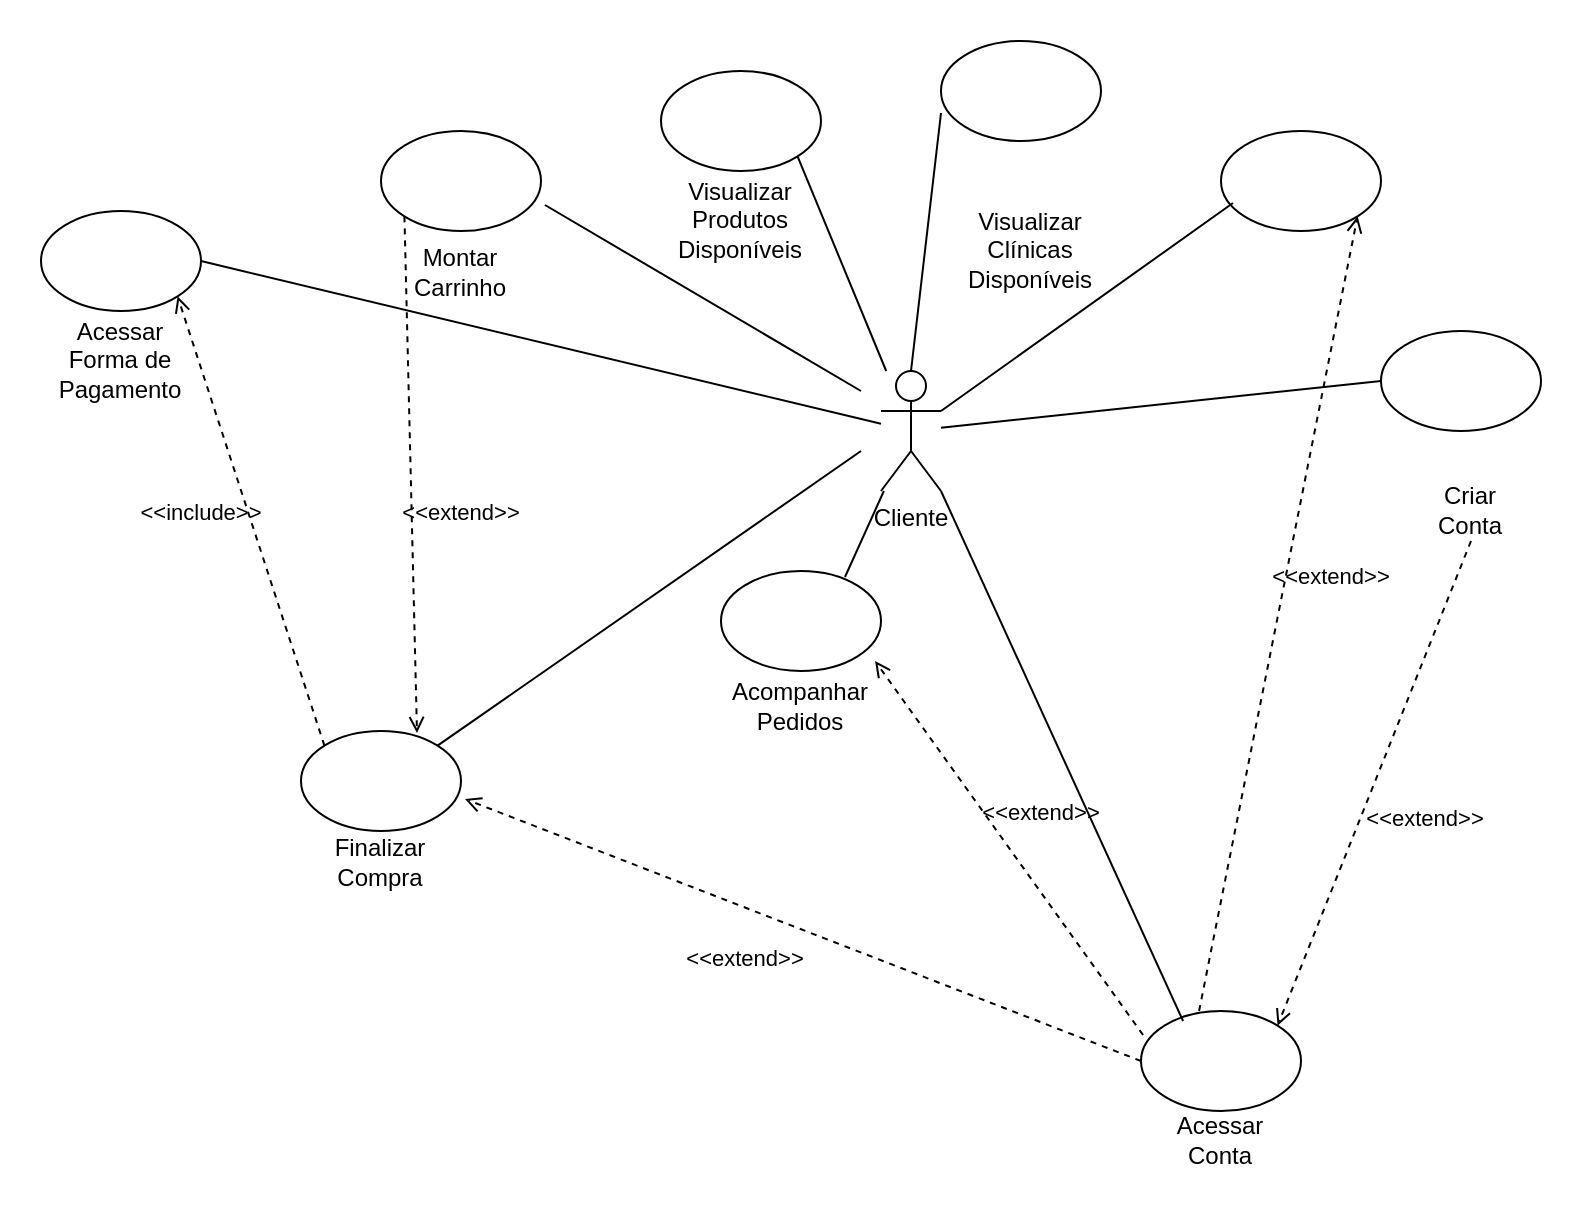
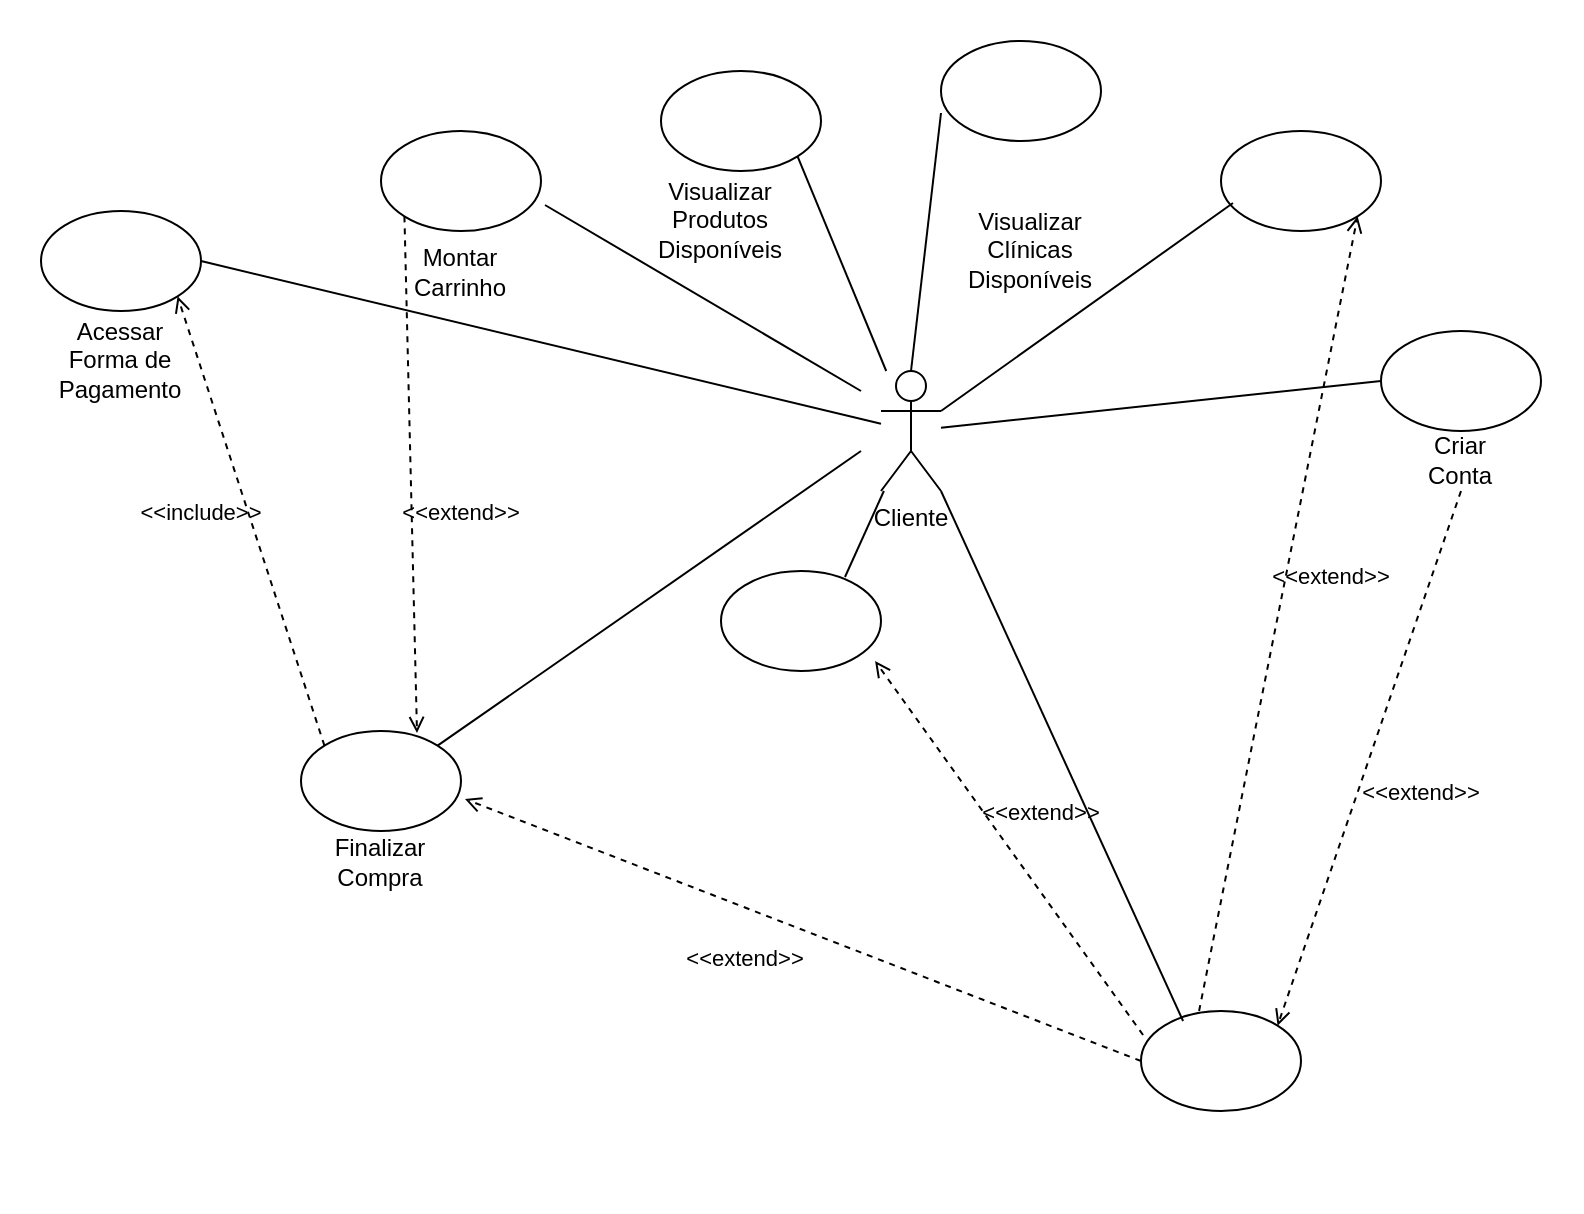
(741, 221) -> (721, 221)
(1471, 511) -> (1461, 461)
(801, 707) -> none
(1221, 1141) -> none
